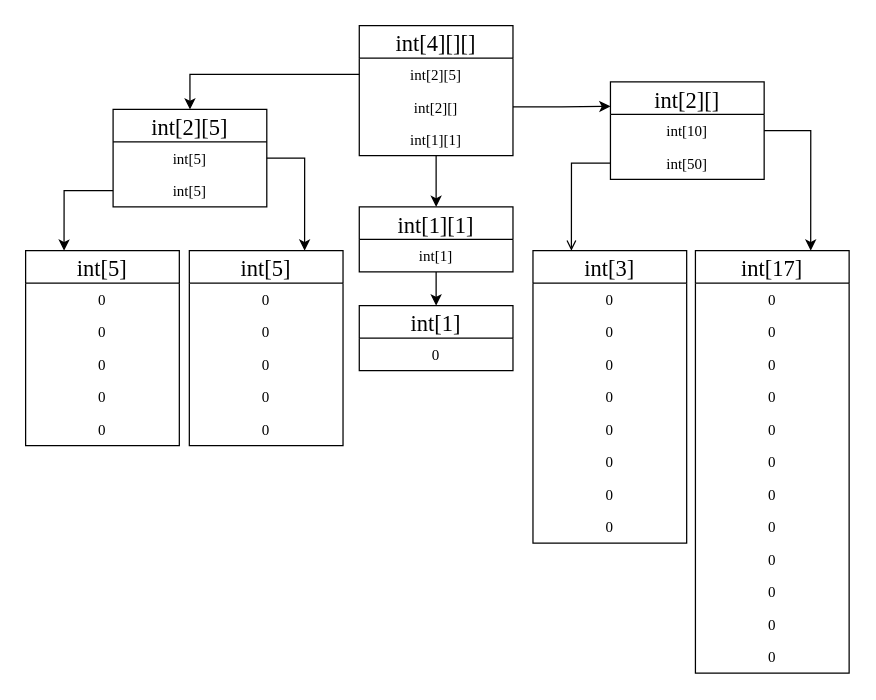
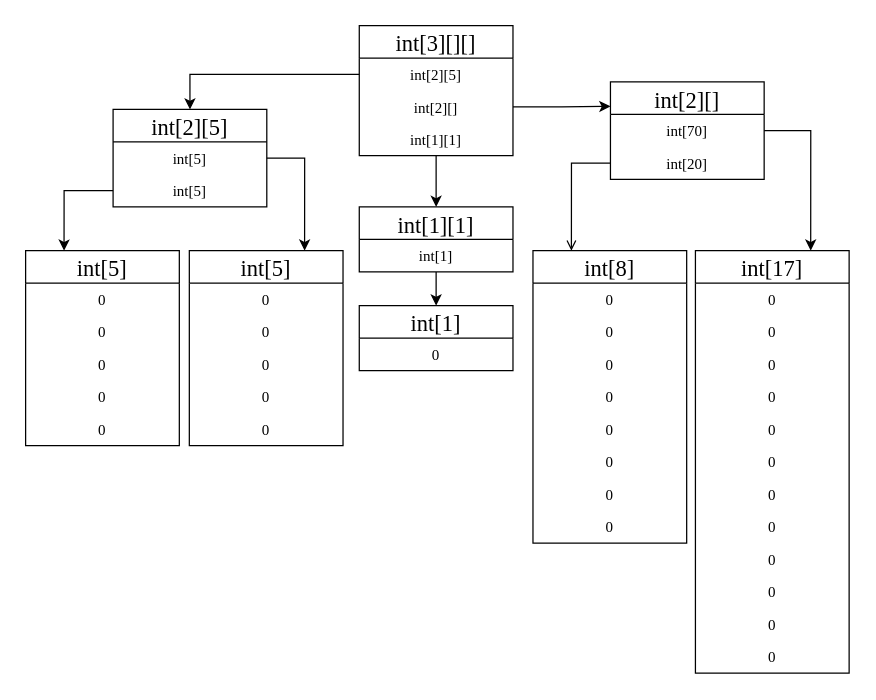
(436, 44) -> (436, 44)
(687, 131) -> (687, 131)
(687, 164) -> (687, 164)
(609, 269) -> (609, 269)
